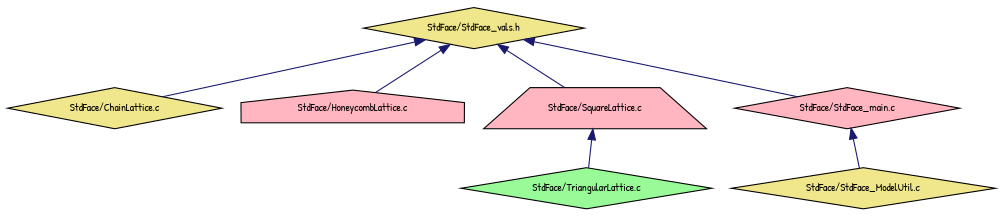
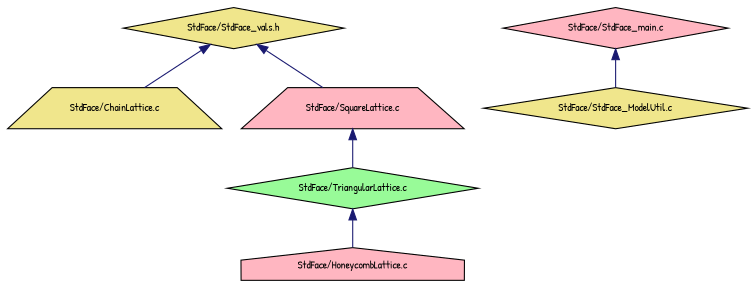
(666, 69) -> none
(408, 71) -> (353, 234)
(115, 108) -> (115, 108)
